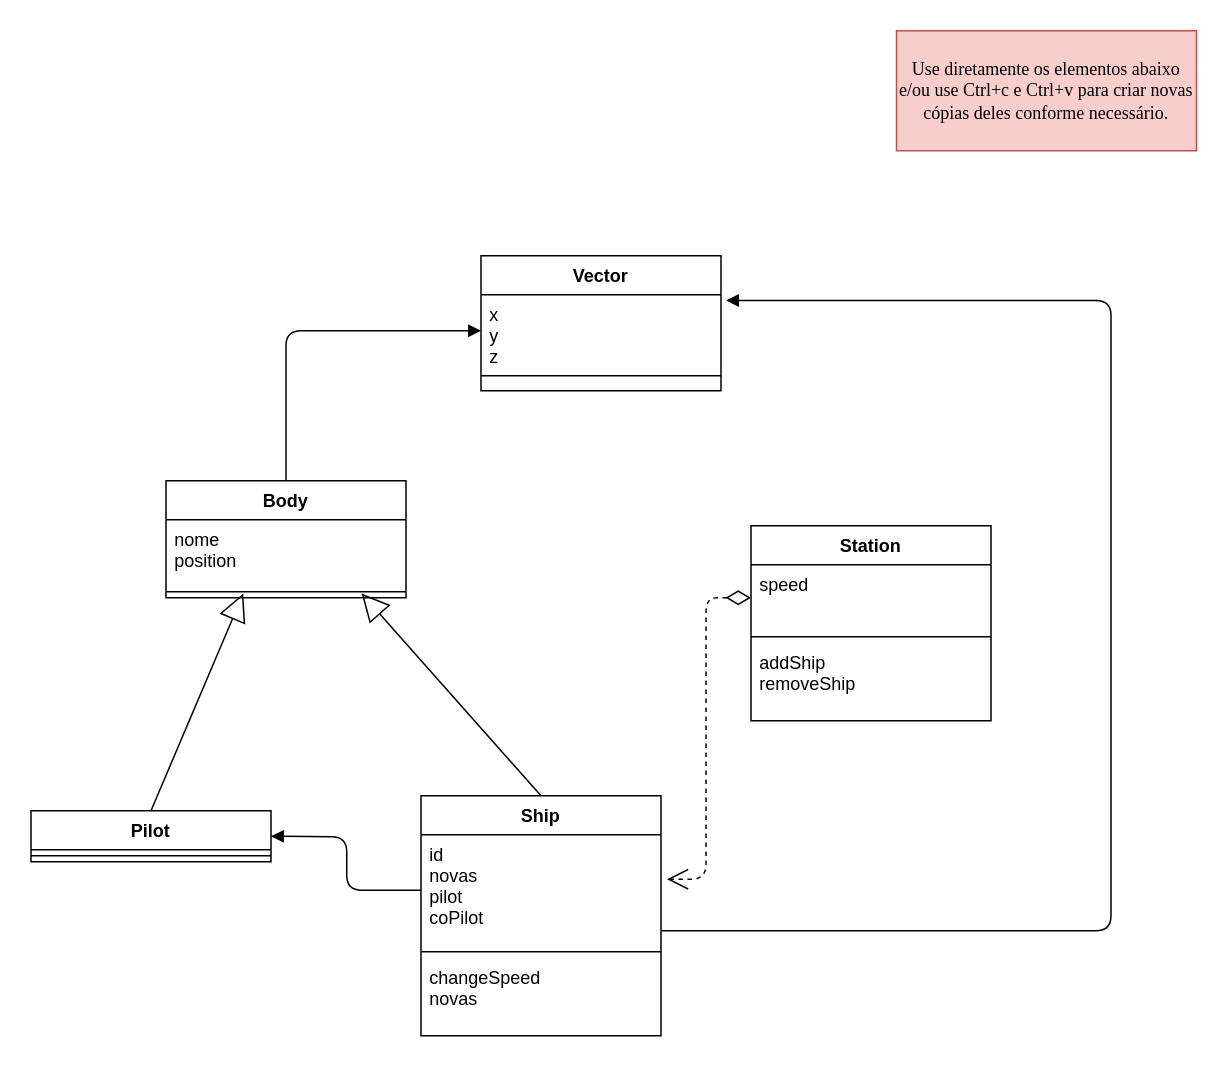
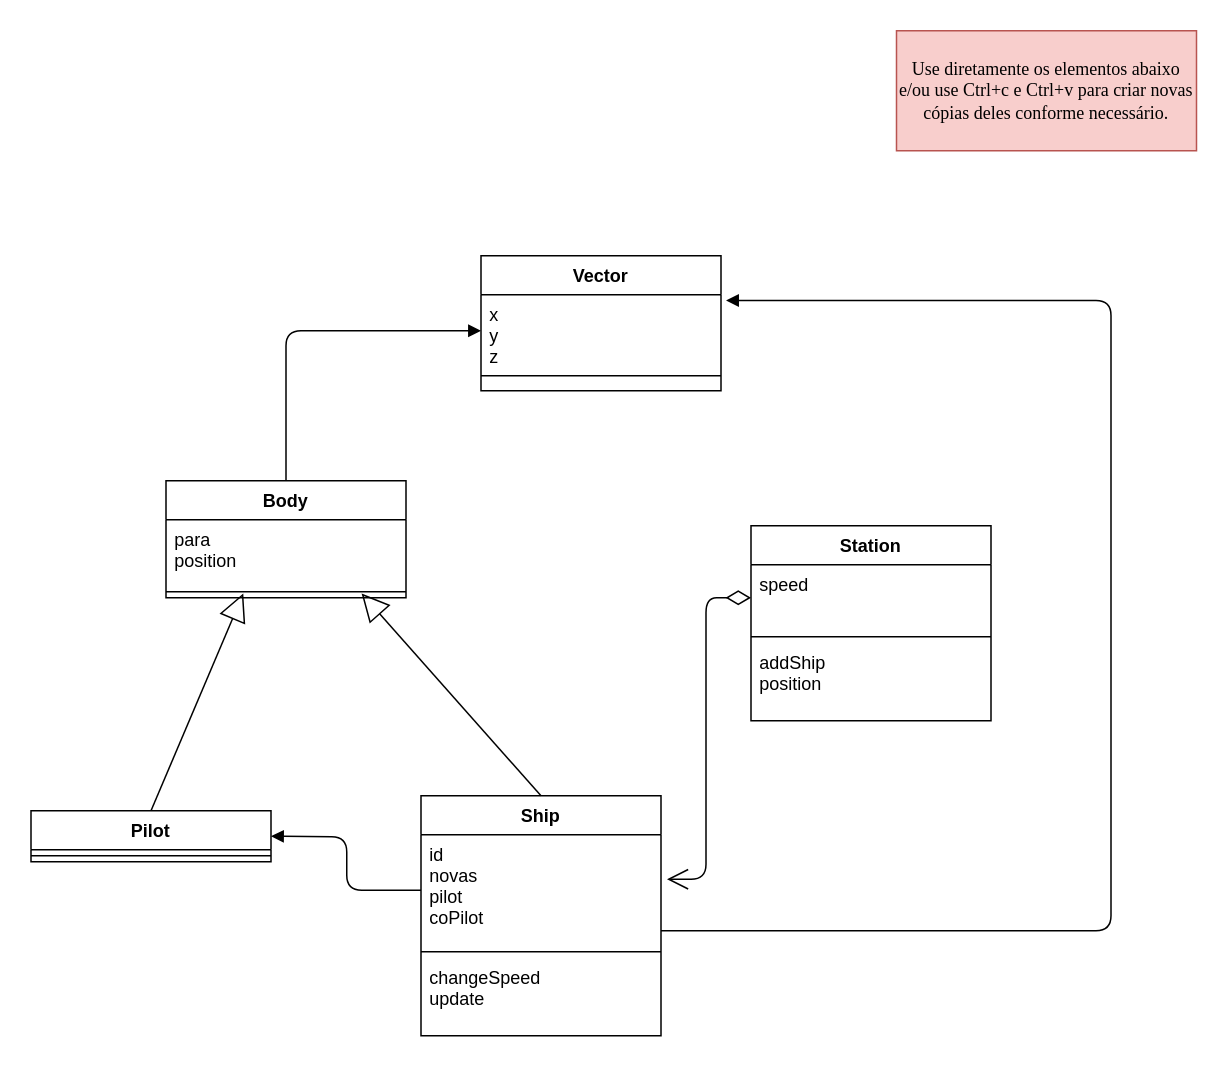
(194, 540) -> (194, 540)
(792, 663) -> (792, 663)
(706, 746) -> (706, 746)
(484, 978) -> (484, 978)
